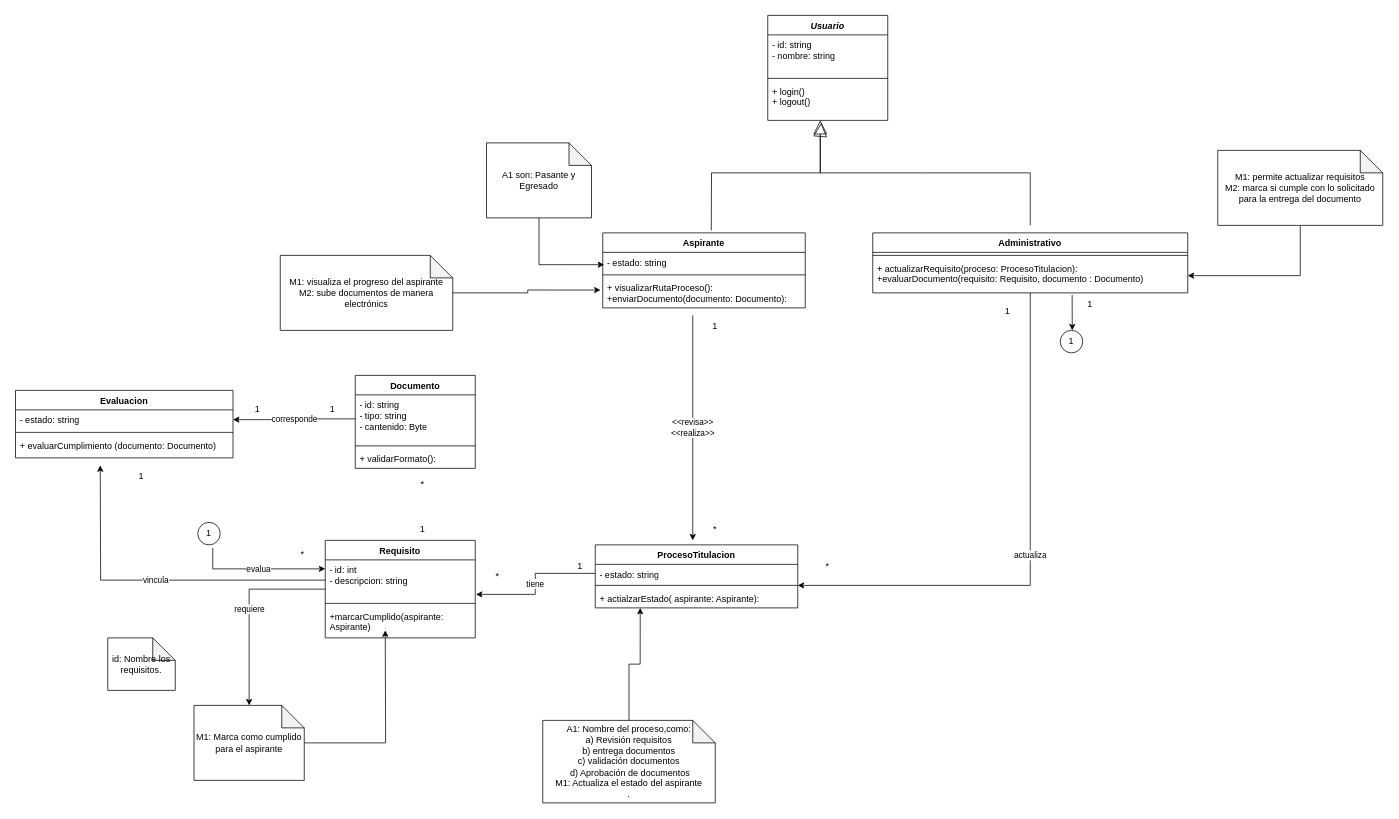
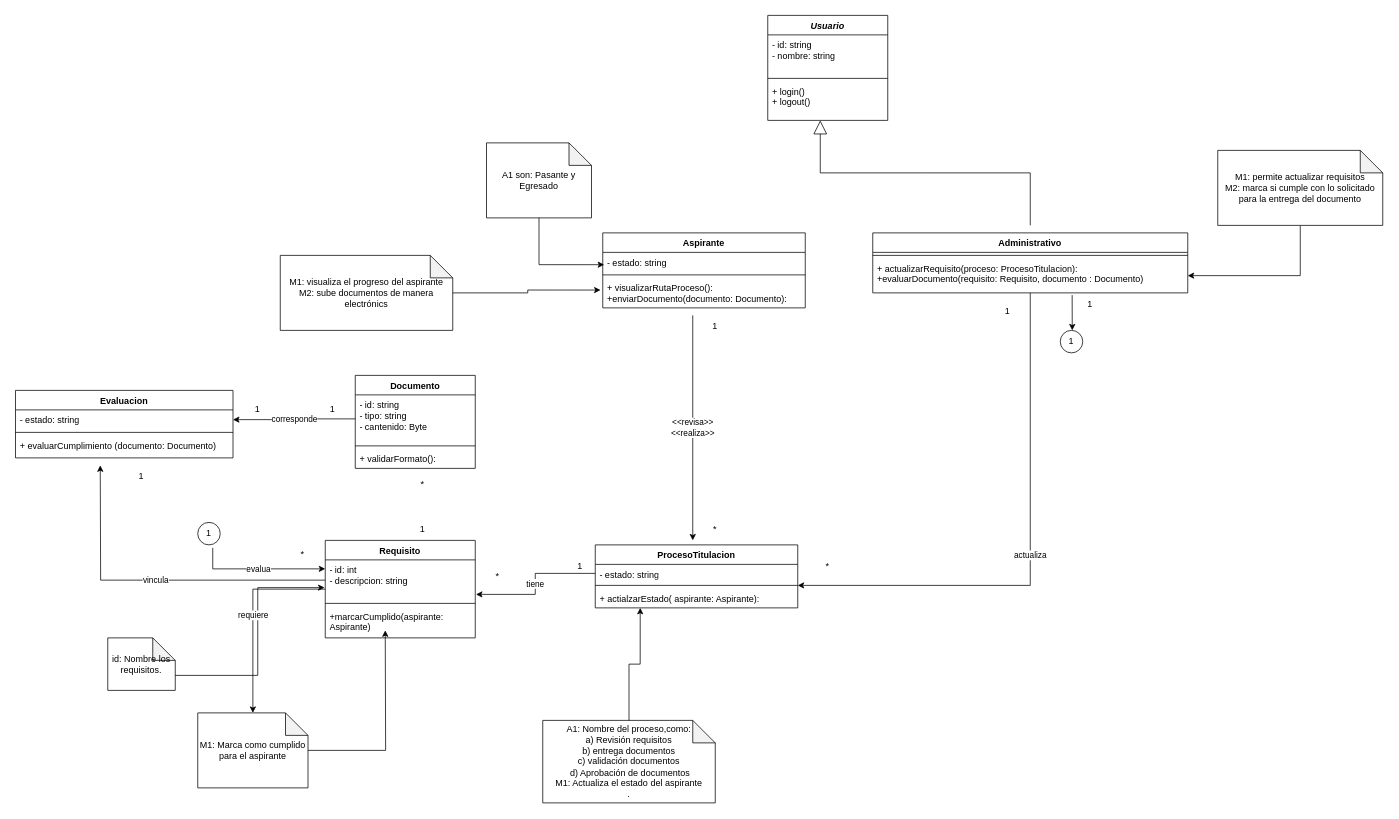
(737, 173) -> none
none -> (258, 674)
(249, 743) -> (253, 750)
